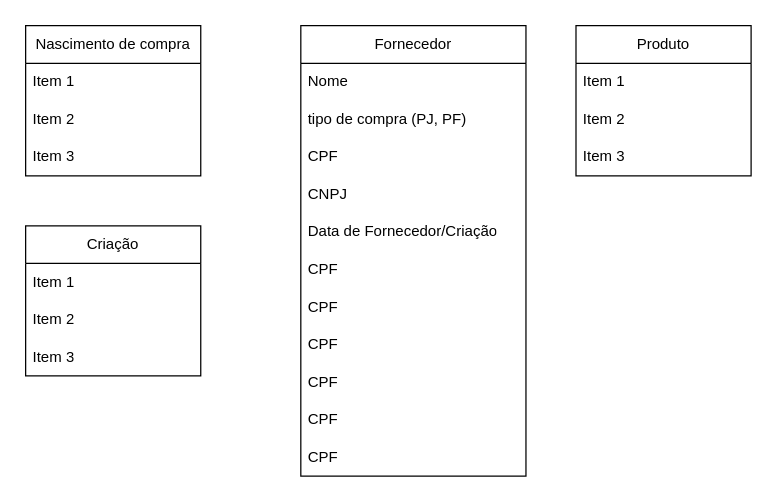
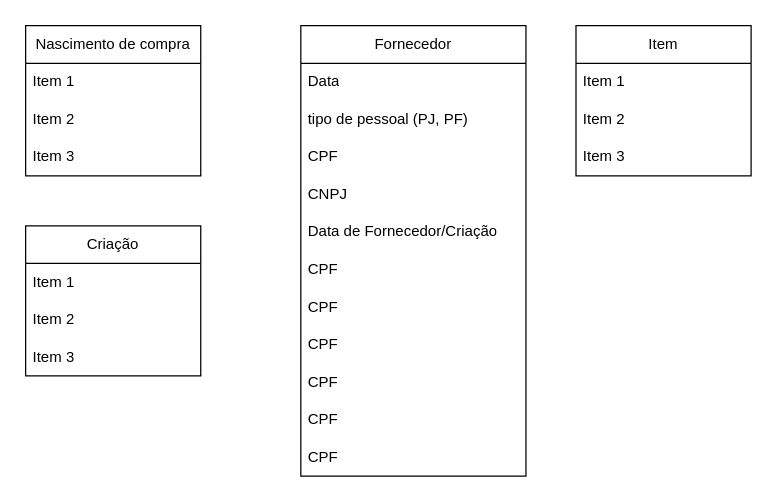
(663, 44) -> (663, 44)
(325, 82) -> (325, 82)
(393, 119) -> (395, 119)
